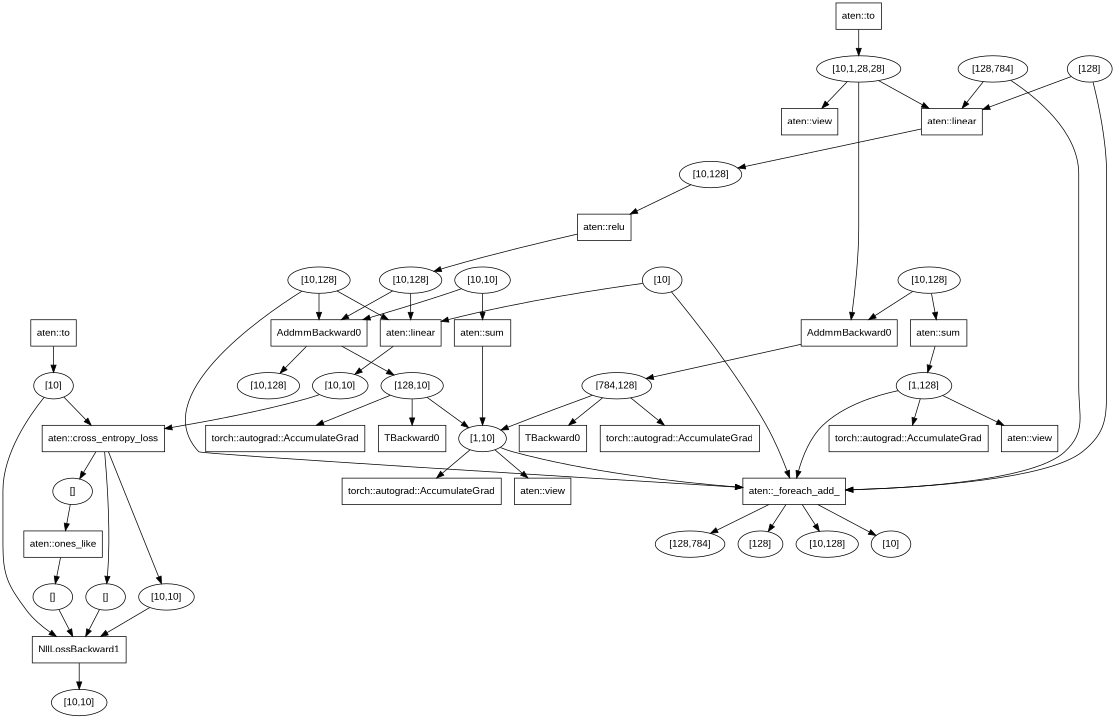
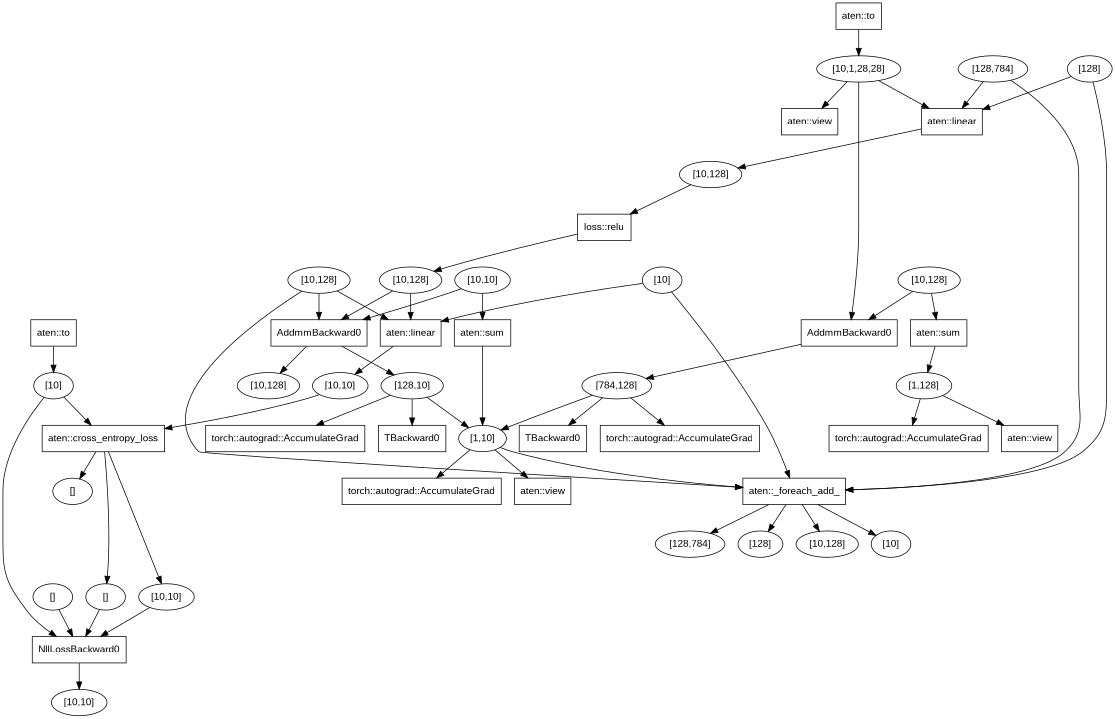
(604, 227) -> (604, 227)
(835, 416) -> none
(63, 544) -> none
(79, 650) -> (79, 650)
